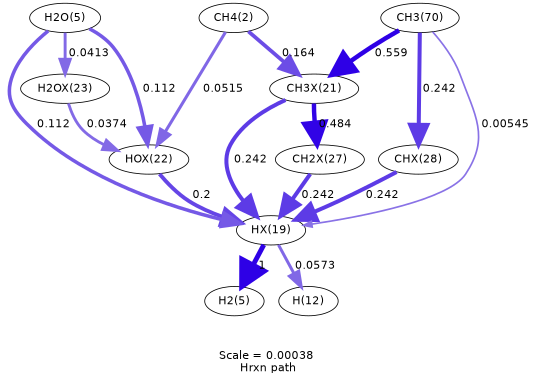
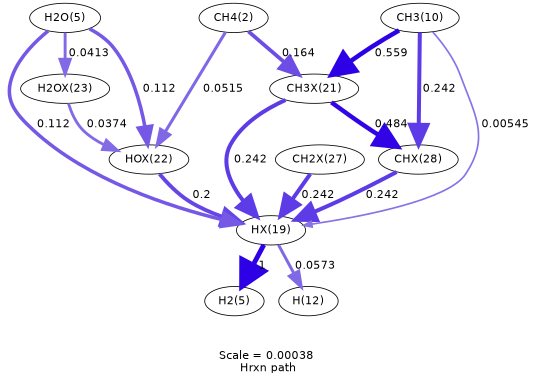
(420, 18) -> (420, 18)
(314, 113) -> (355, 119)
